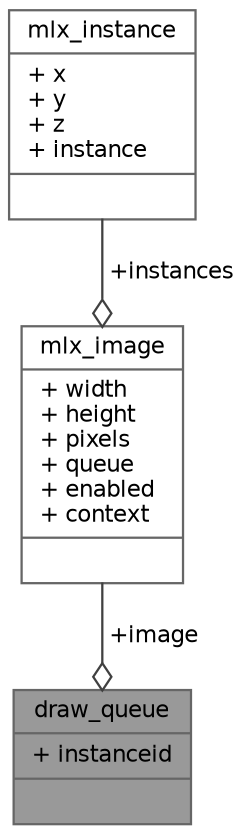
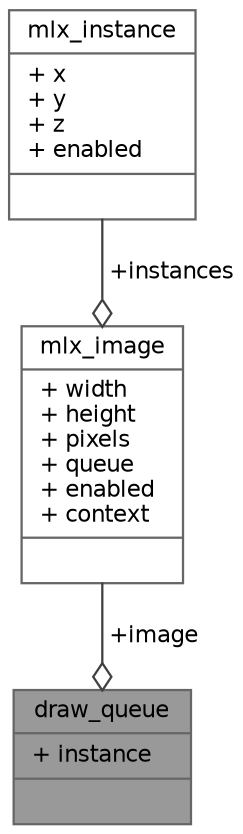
(88, 150) -> (85, 150)
(102, 755) -> (92, 755)
